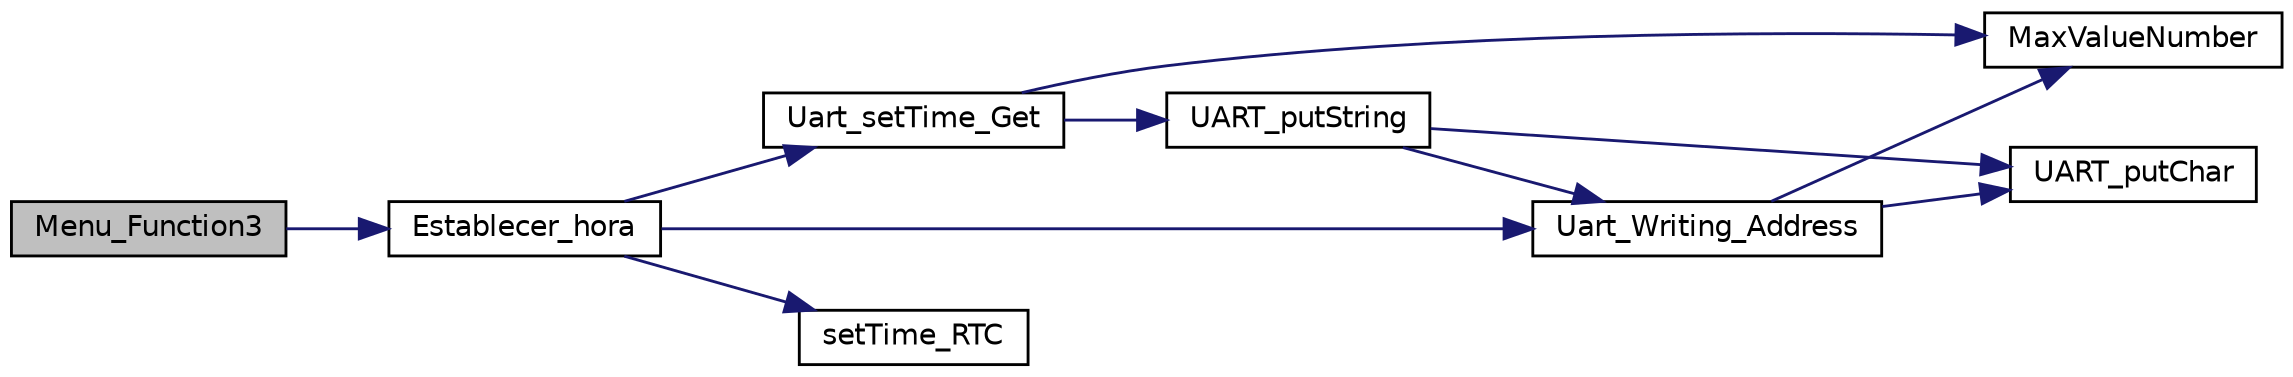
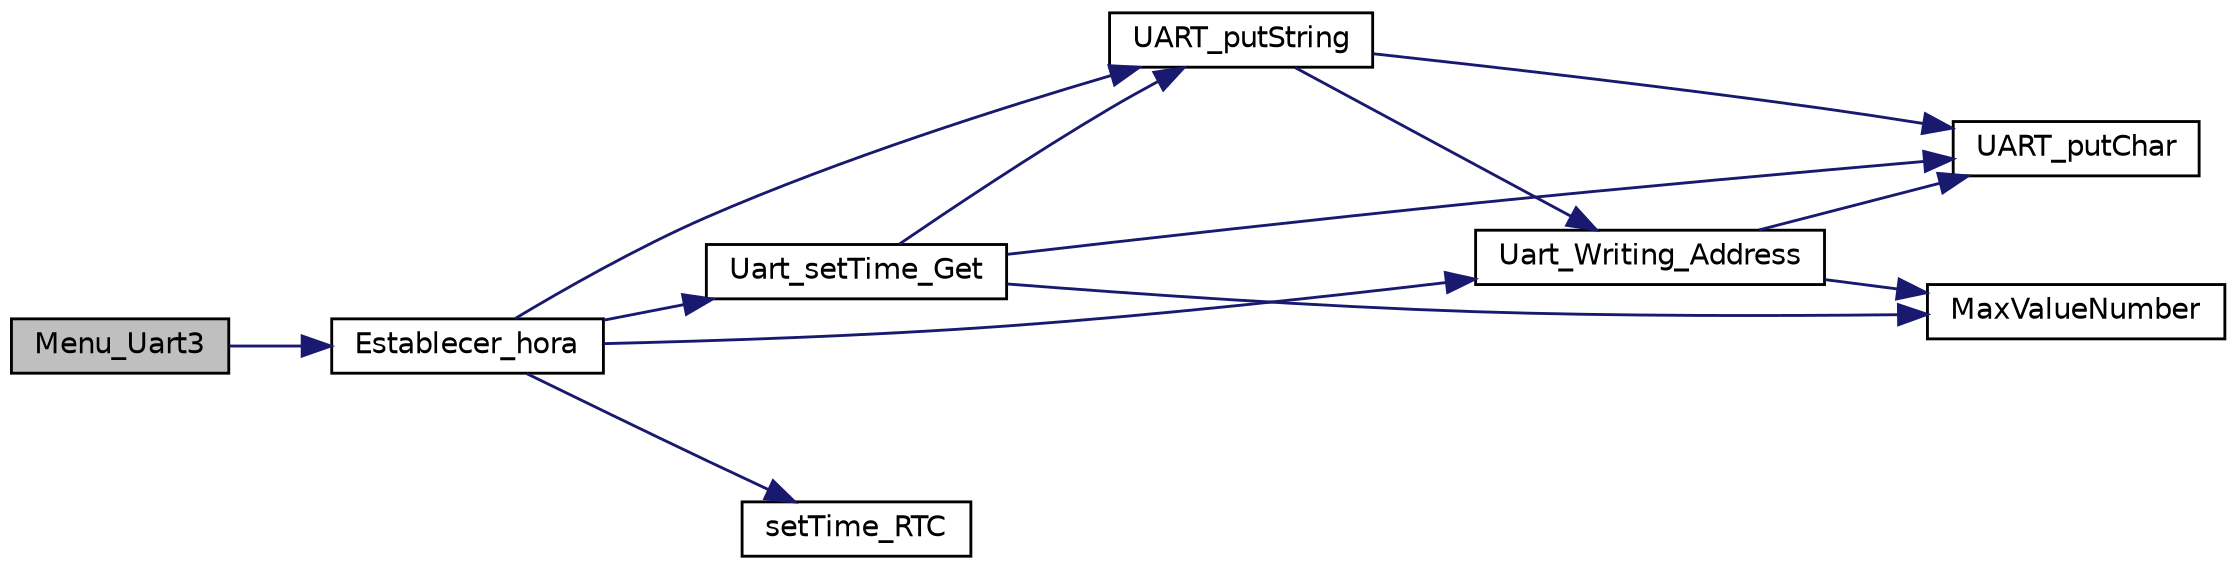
none -> (805, 177)
none -> (1465, 204)
(149, 229) -> (120, 346)
